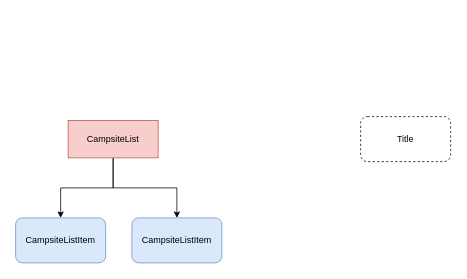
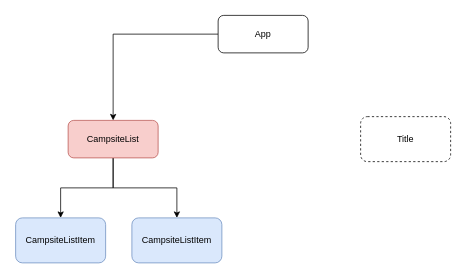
none -> (113, 34)
none -> (263, 34)
(113, 139) -> (113, 139)
